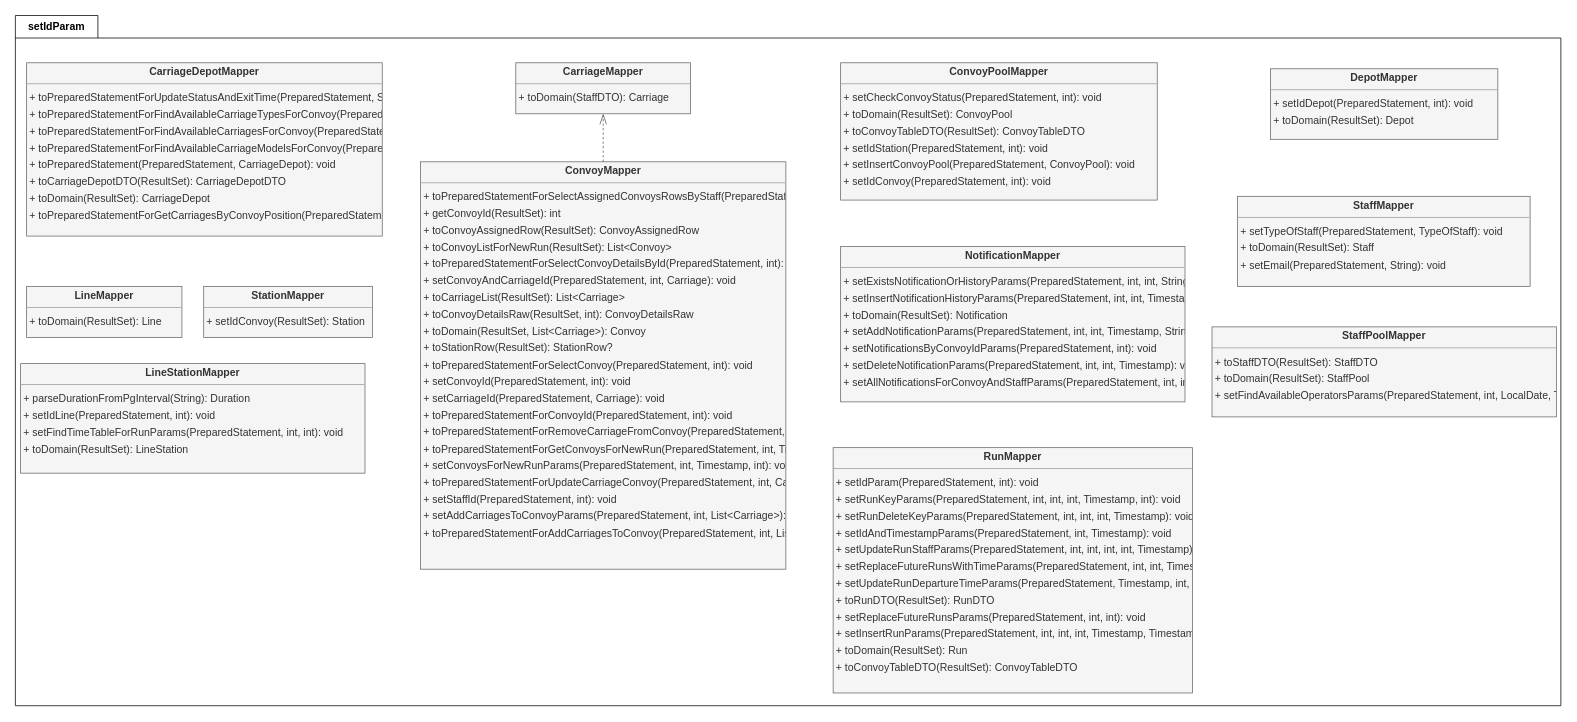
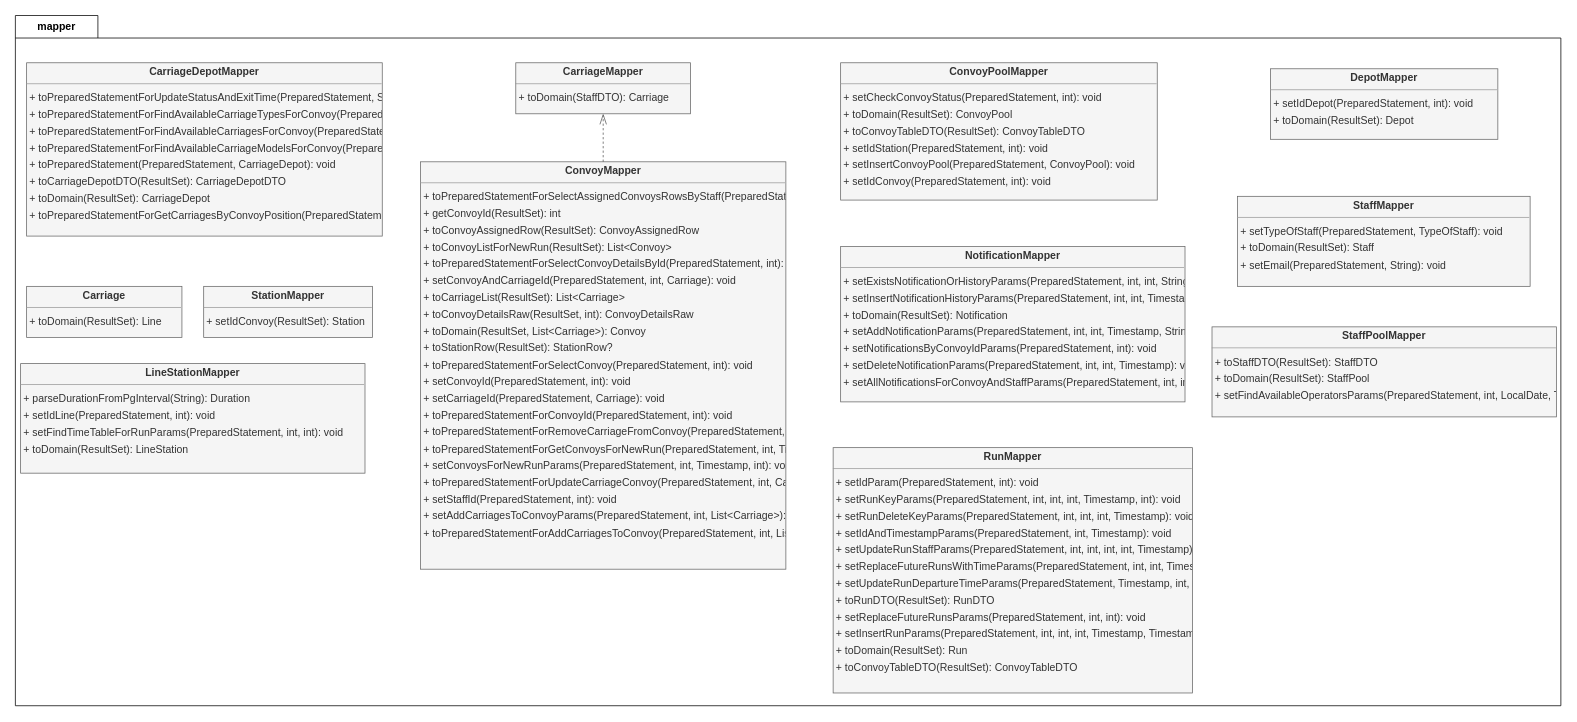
(57, 27) -> (57, 27)
(98, 299) -> (98, 299)
